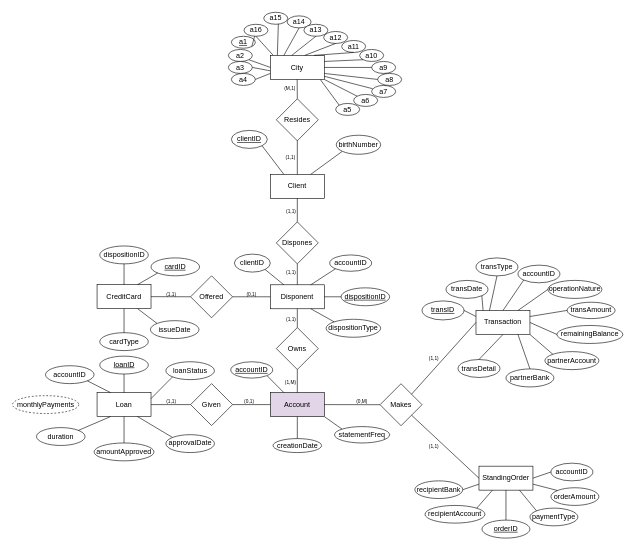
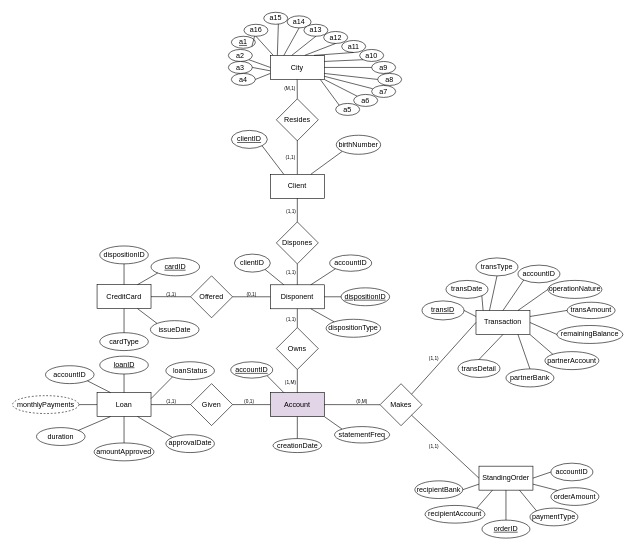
none -> (88, 405)
